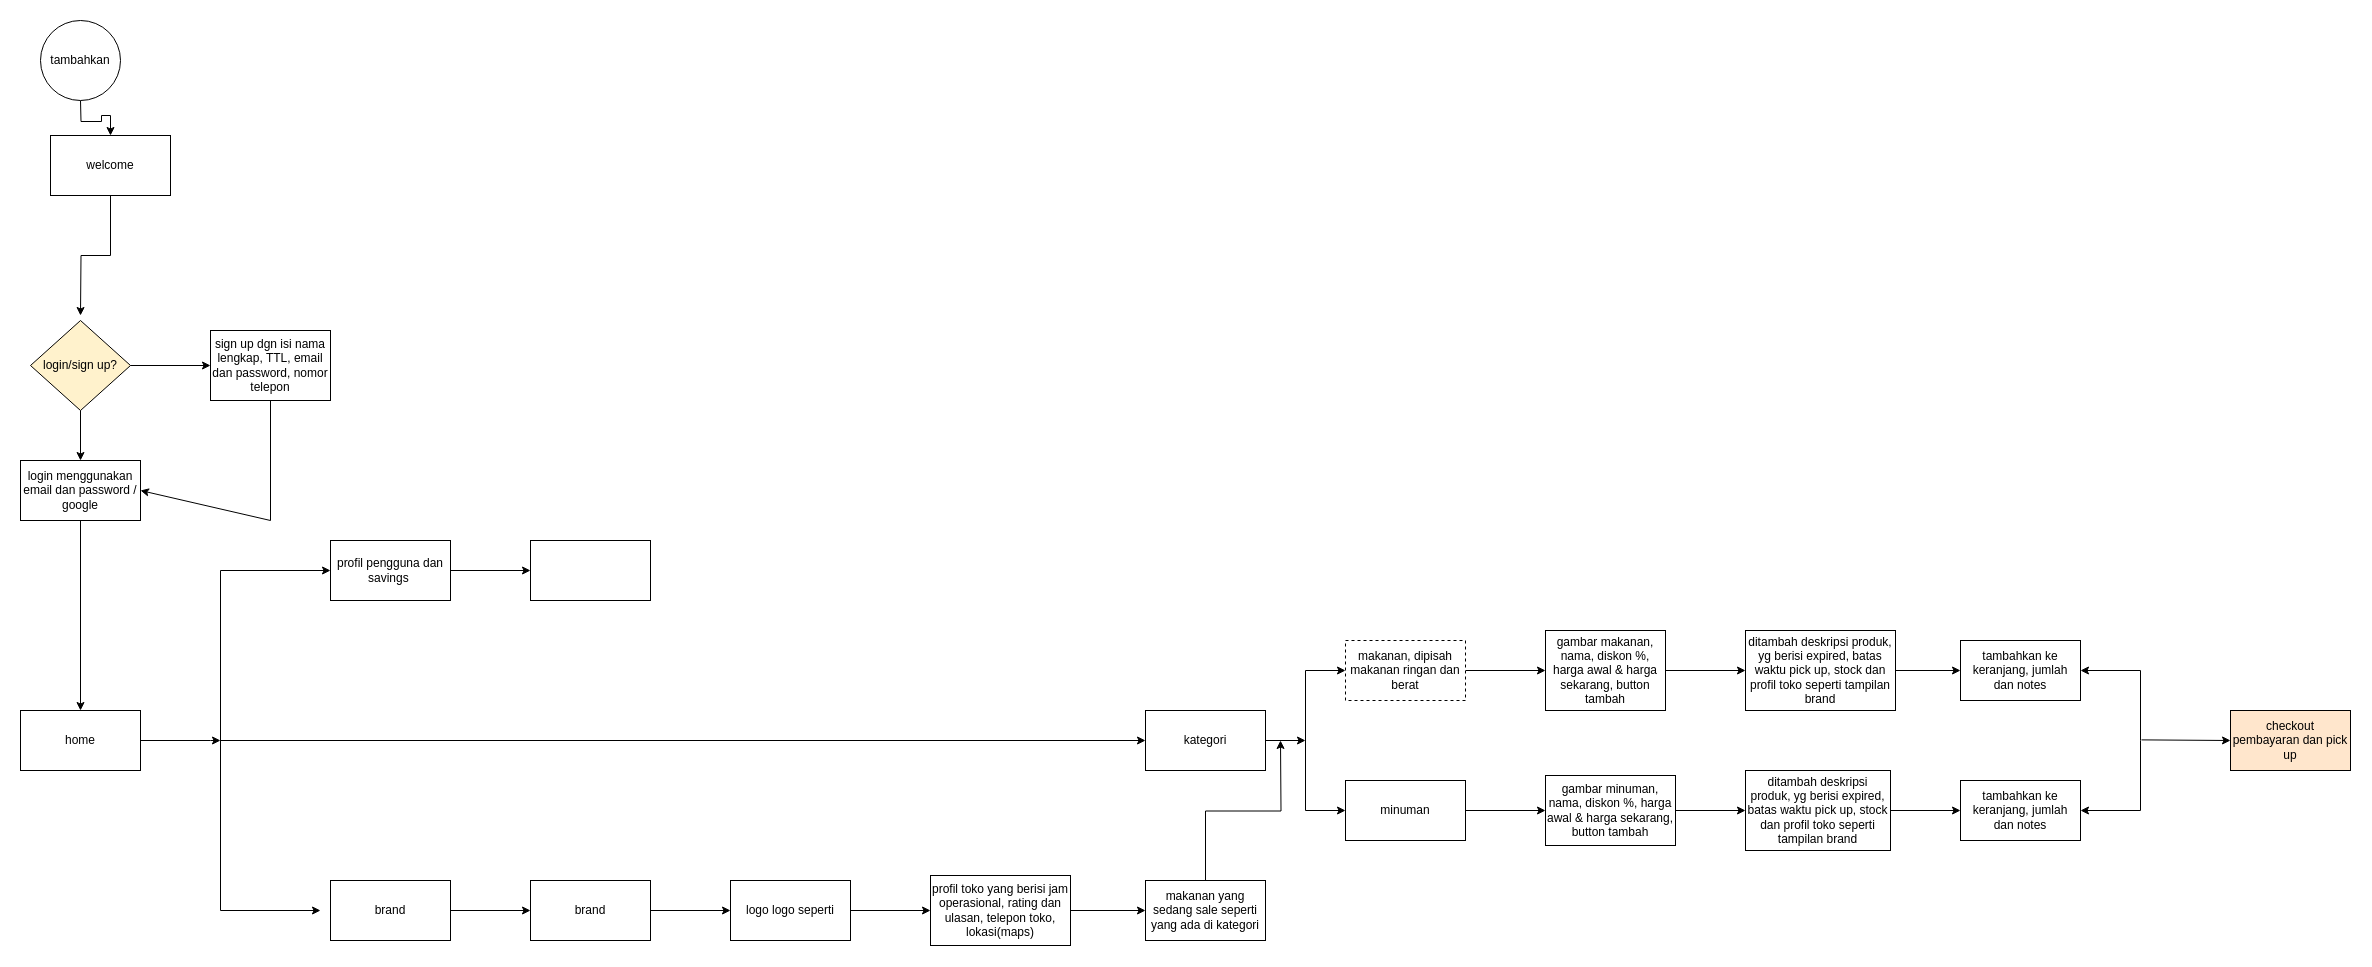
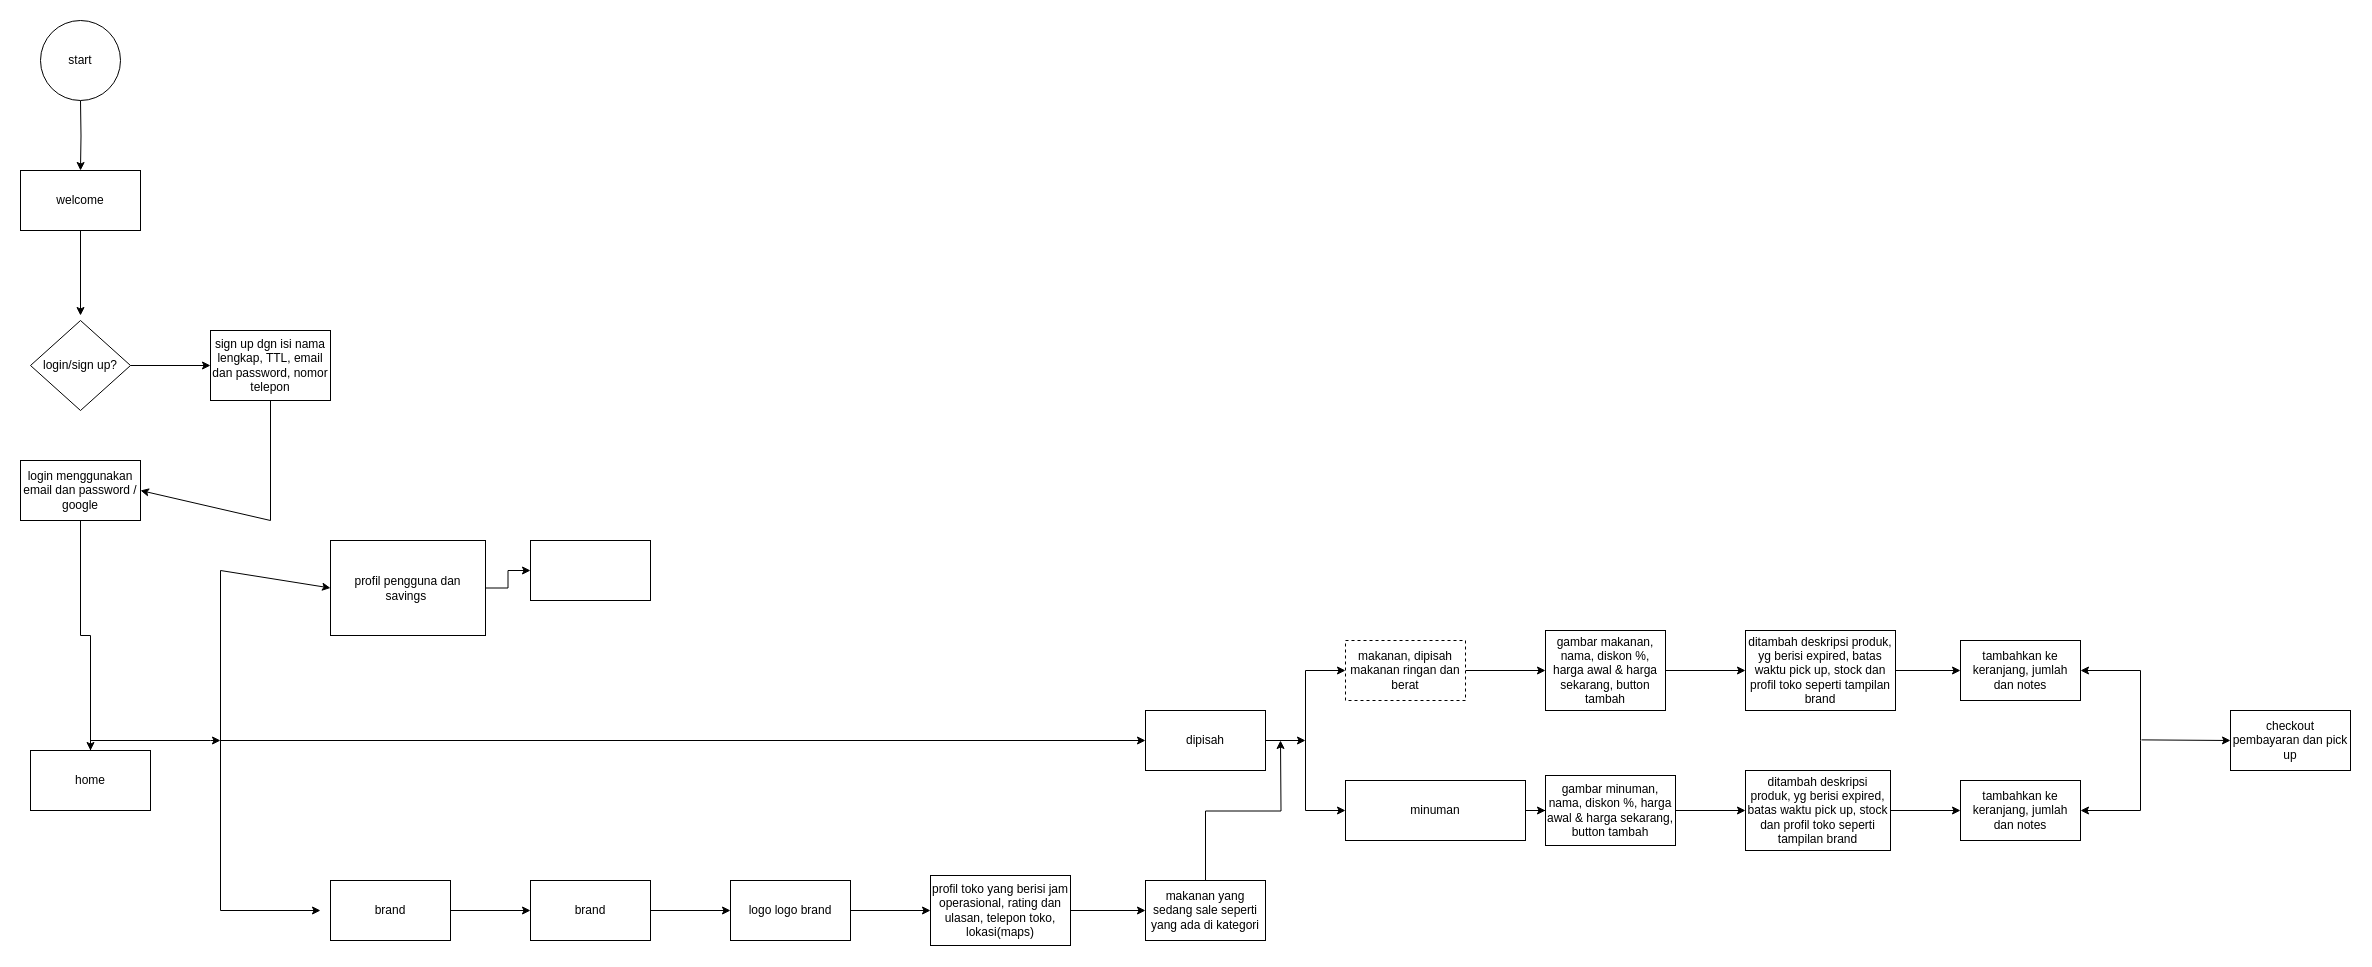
(81, 61) -> (81, 61)
(111, 166) -> (81, 201)
(81, 366) -> (81, 366)
(81, 432) -> none
(391, 571) -> (408, 588)
(81, 741) -> (91, 781)
(1206, 741) -> (1206, 741)
(2291, 741) -> (2291, 741)
(1406, 811) -> (1436, 811)
(791, 911) -> (791, 911)
